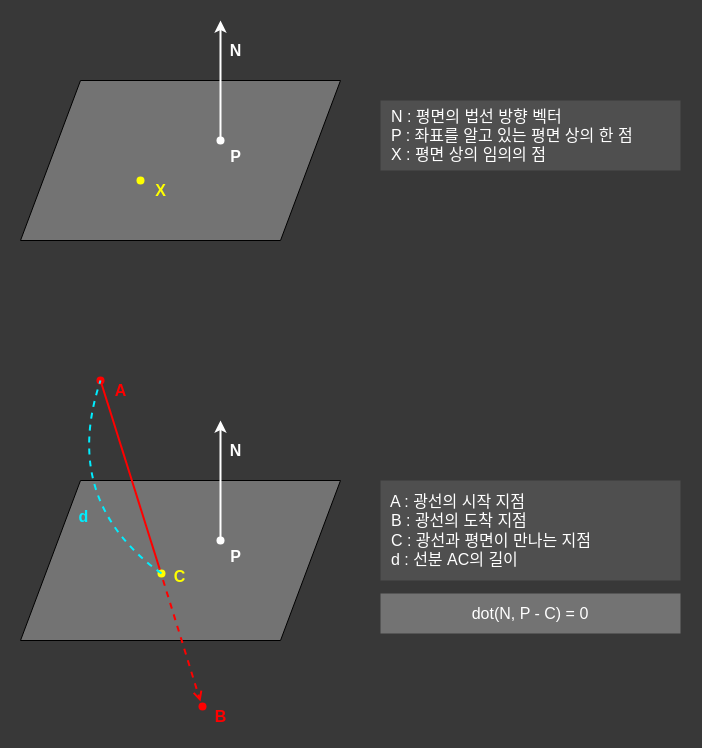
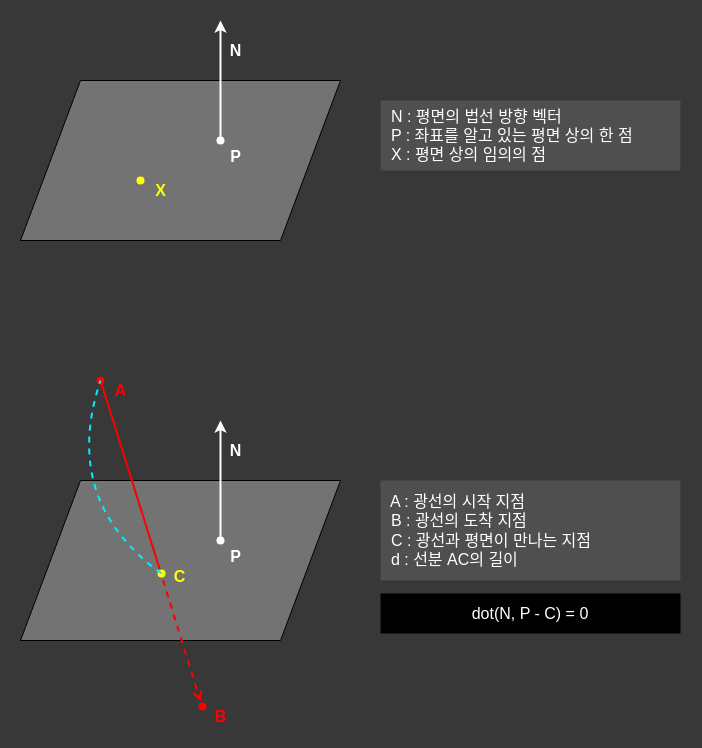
(84, 516) -> none
(531, 614) -> (531, 614)
